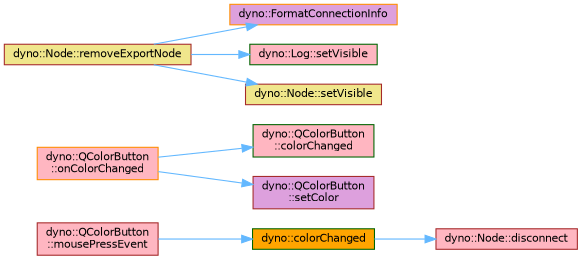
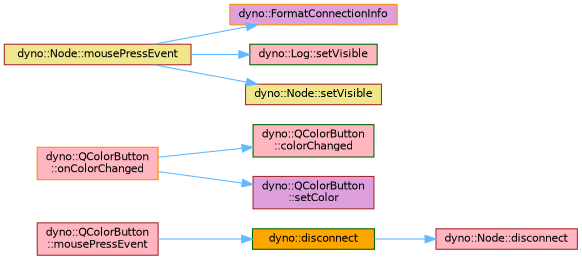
(98, 54) -> (98, 54)
(313, 239) -> (313, 239)
